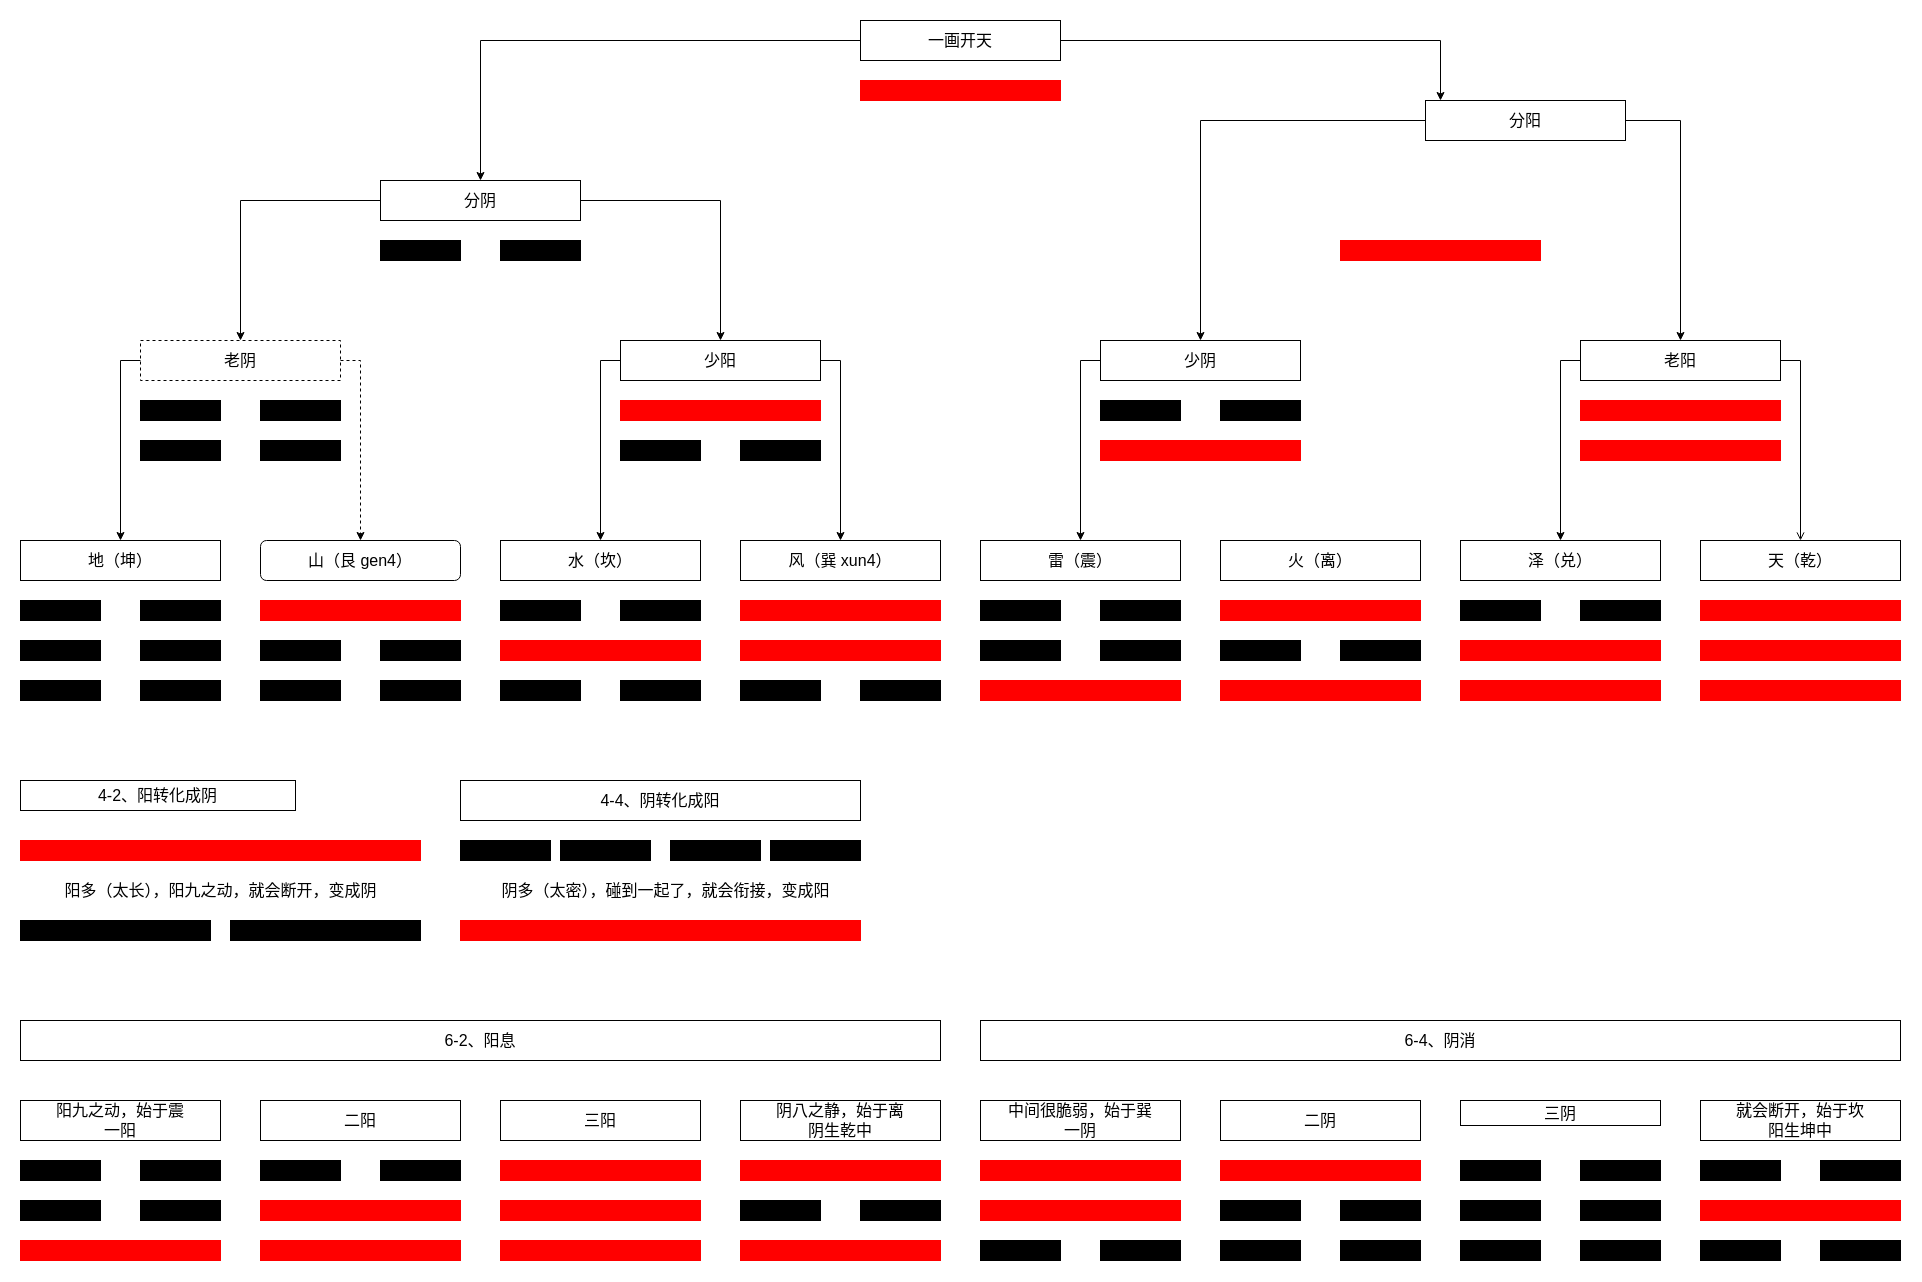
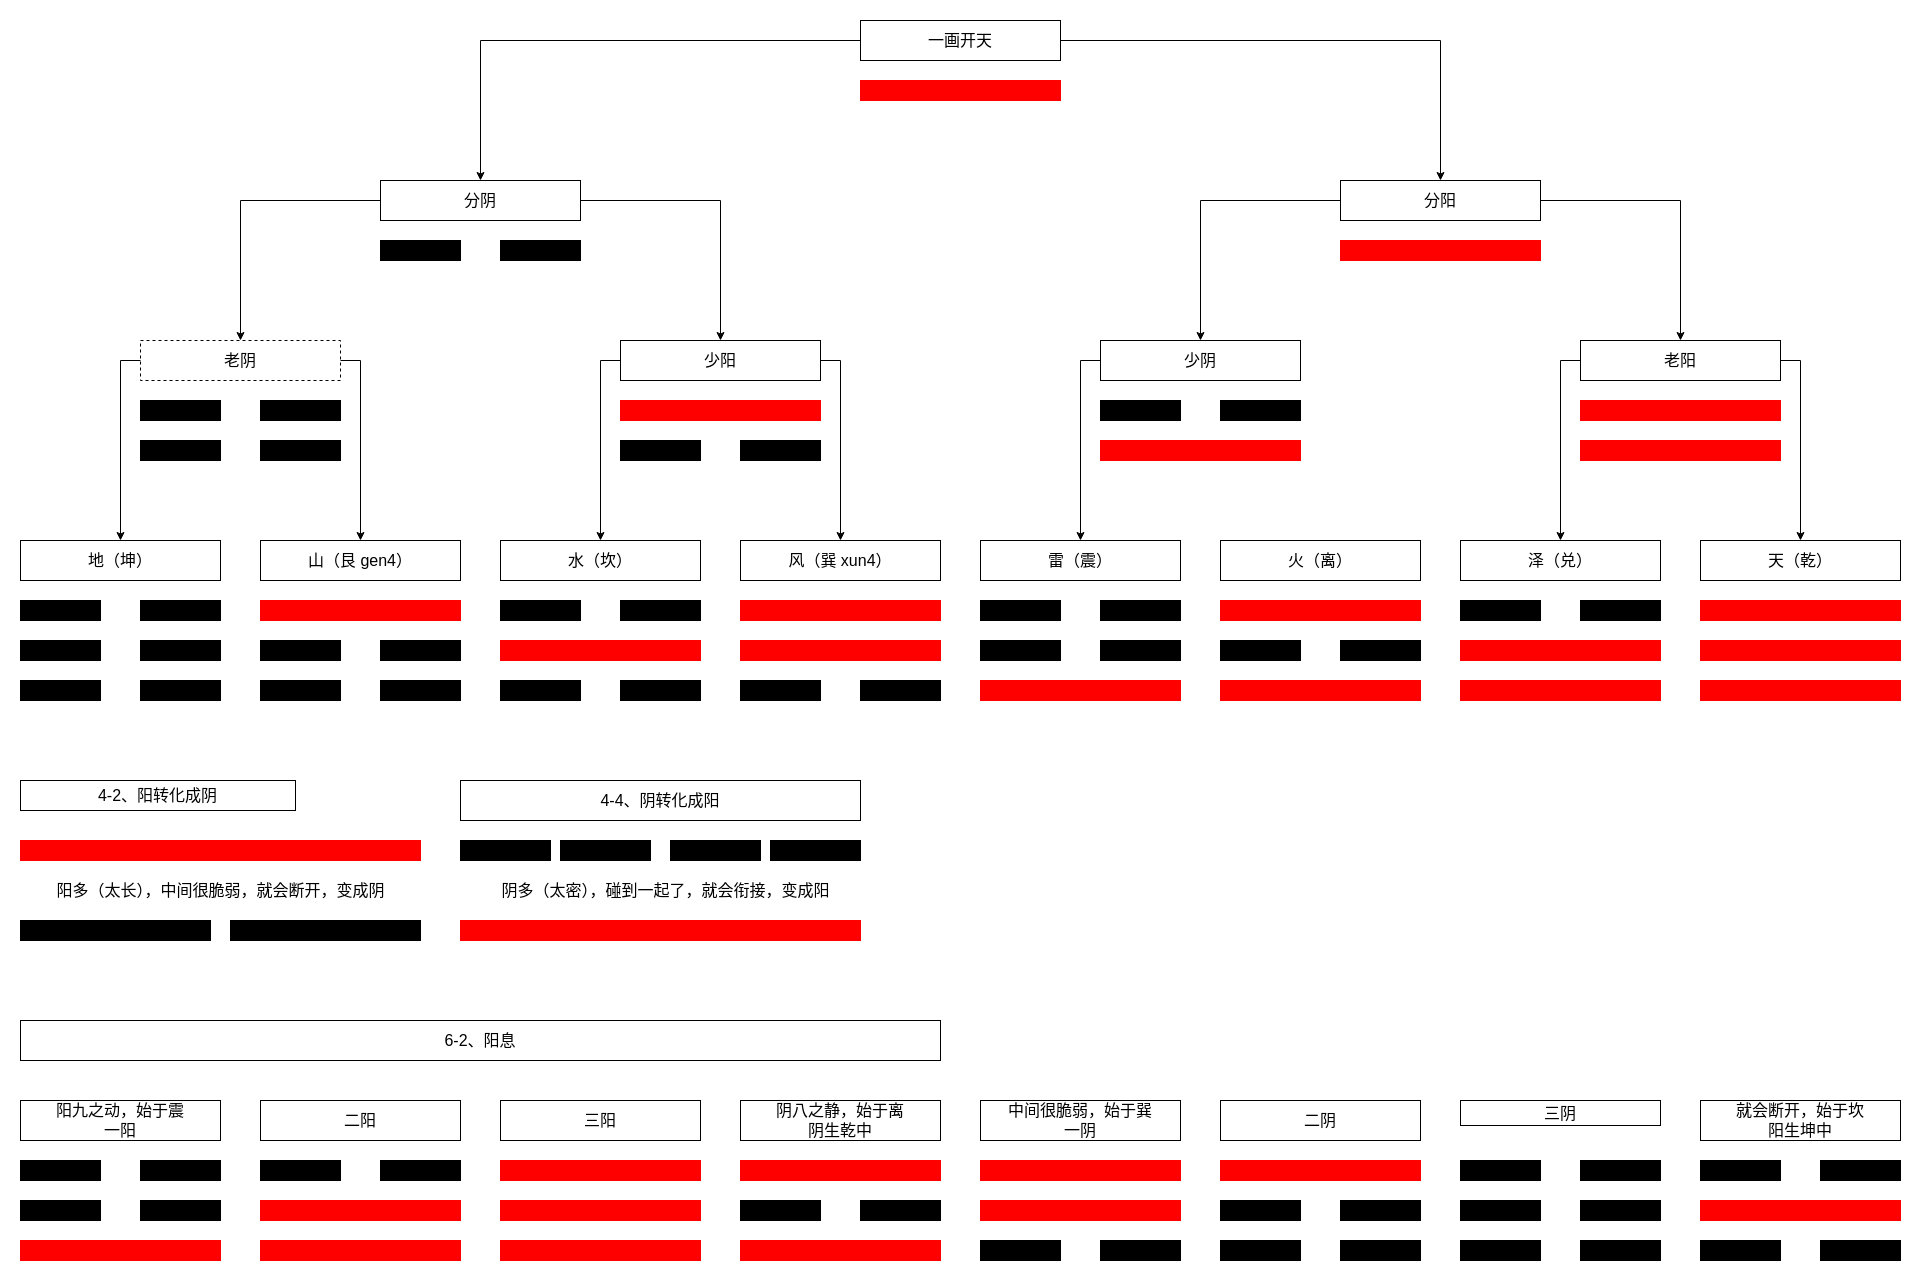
(1526, 121) -> (1441, 201)
(361, 438) -> (361, 438)
(1801, 534) -> (1801, 532)
(361, 561) -> (361, 561)
(221, 891) -> (221, 891)
(1441, 1041) -> none
